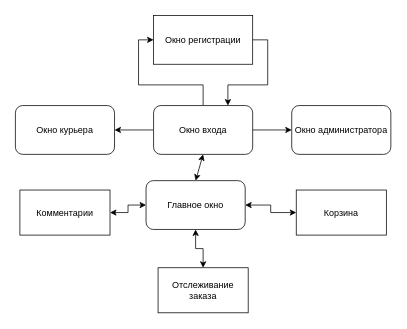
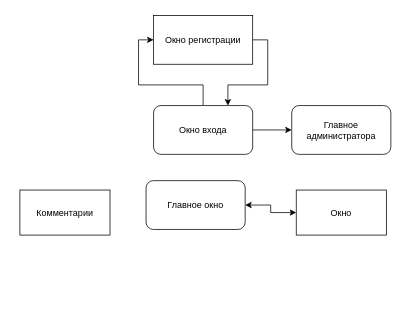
(65, 130) -> none
(121, 130) -> none
(341, 130) -> (341, 130)
(199, 168) -> none
(126, 212) -> none
(341, 213) -> (341, 213)
(195, 245) -> none
(203, 290) -> none
